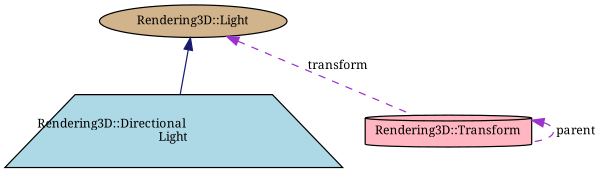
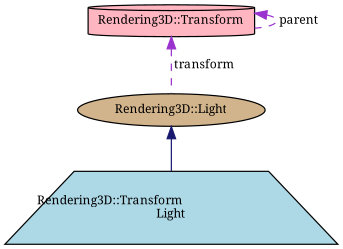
(326, 78) -> (171, 71)
(174, 131) -> (171, 208)
